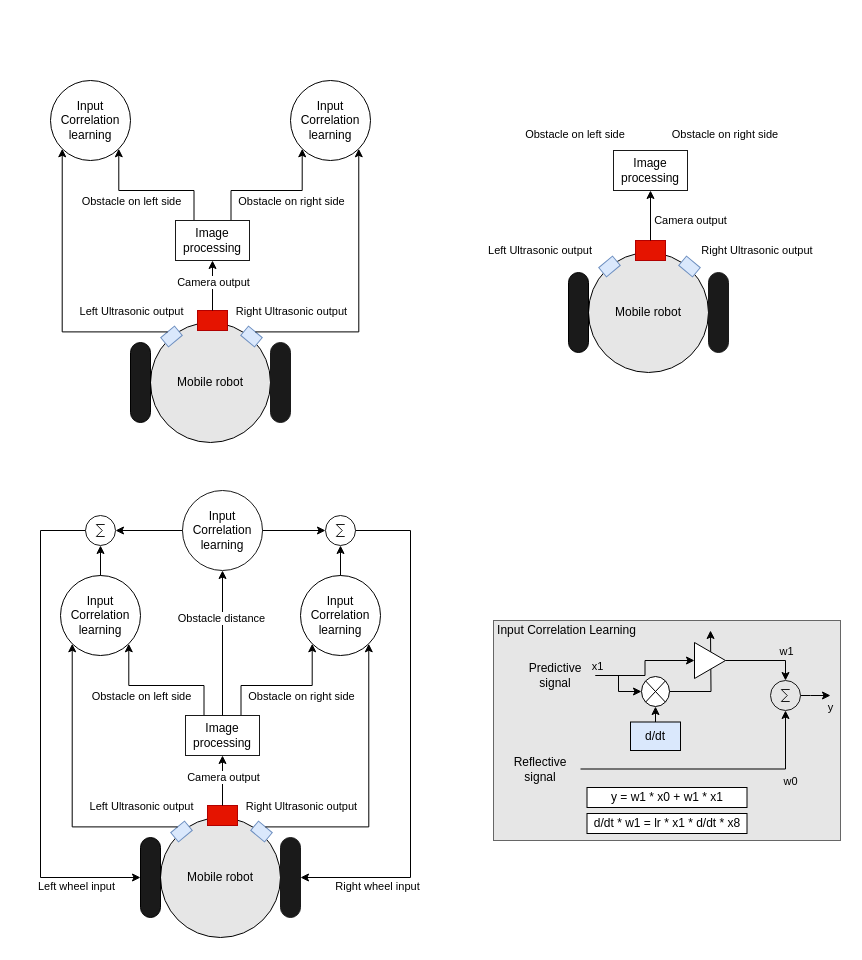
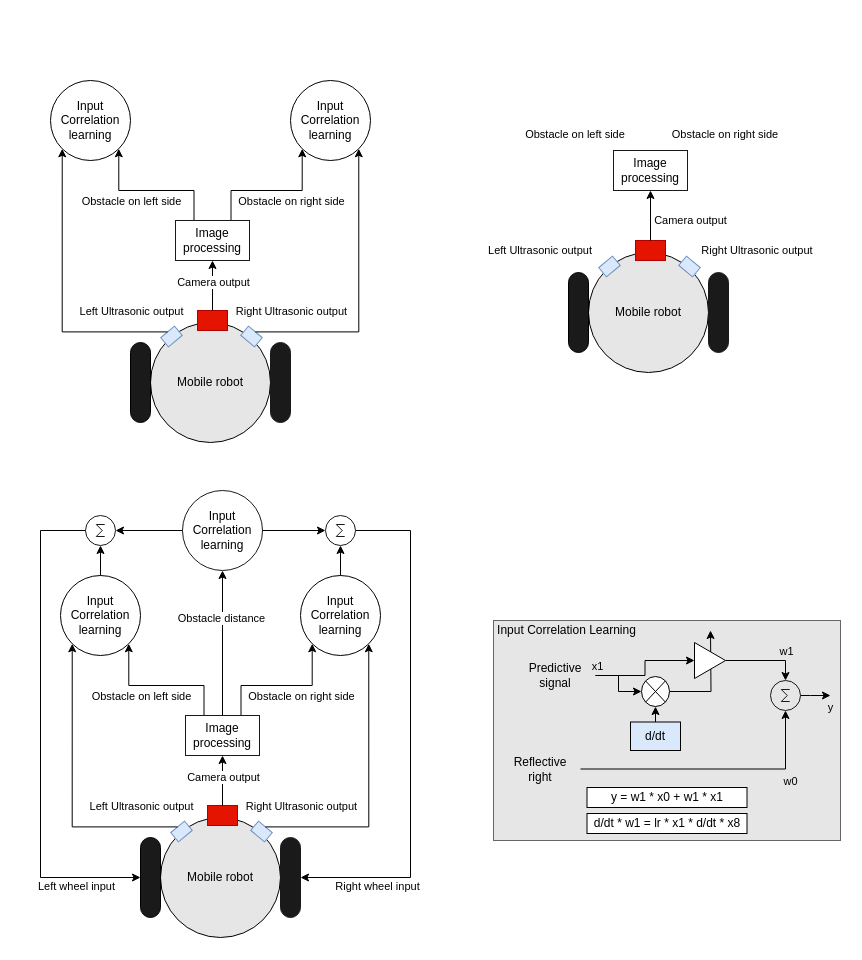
(541, 770) -> (541, 770)
